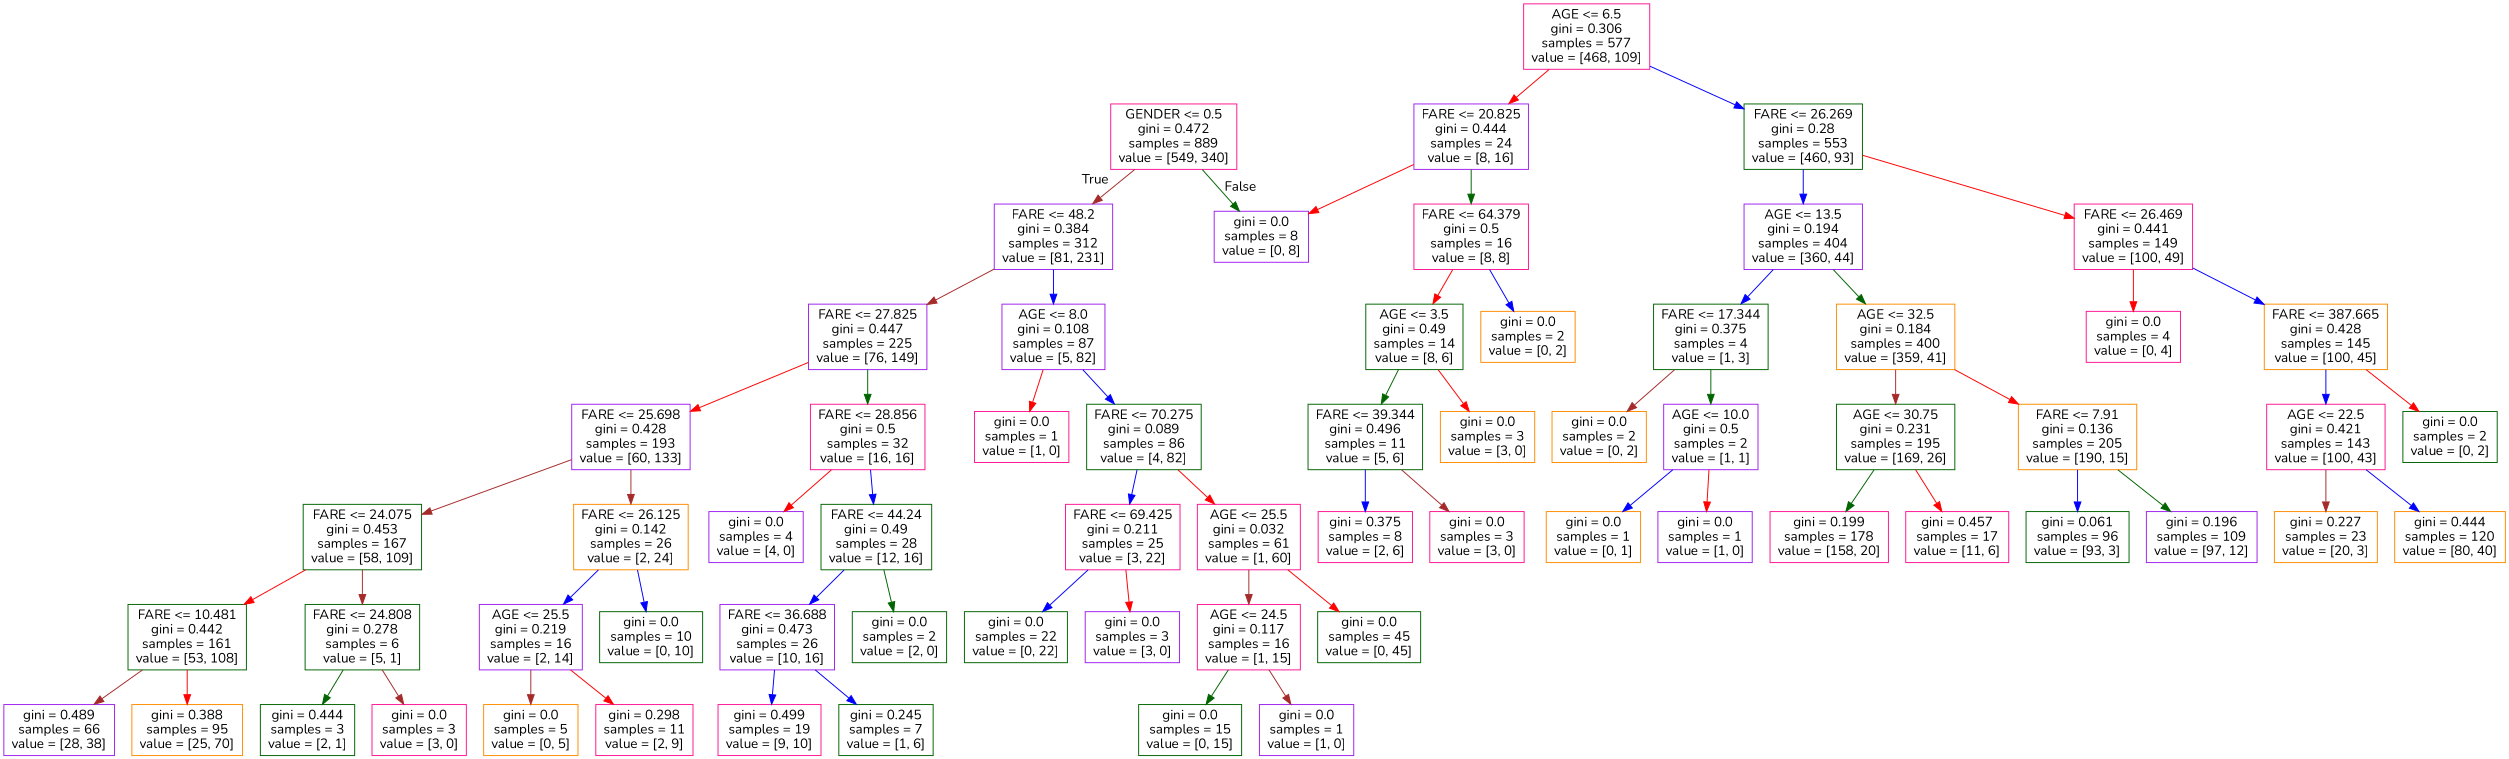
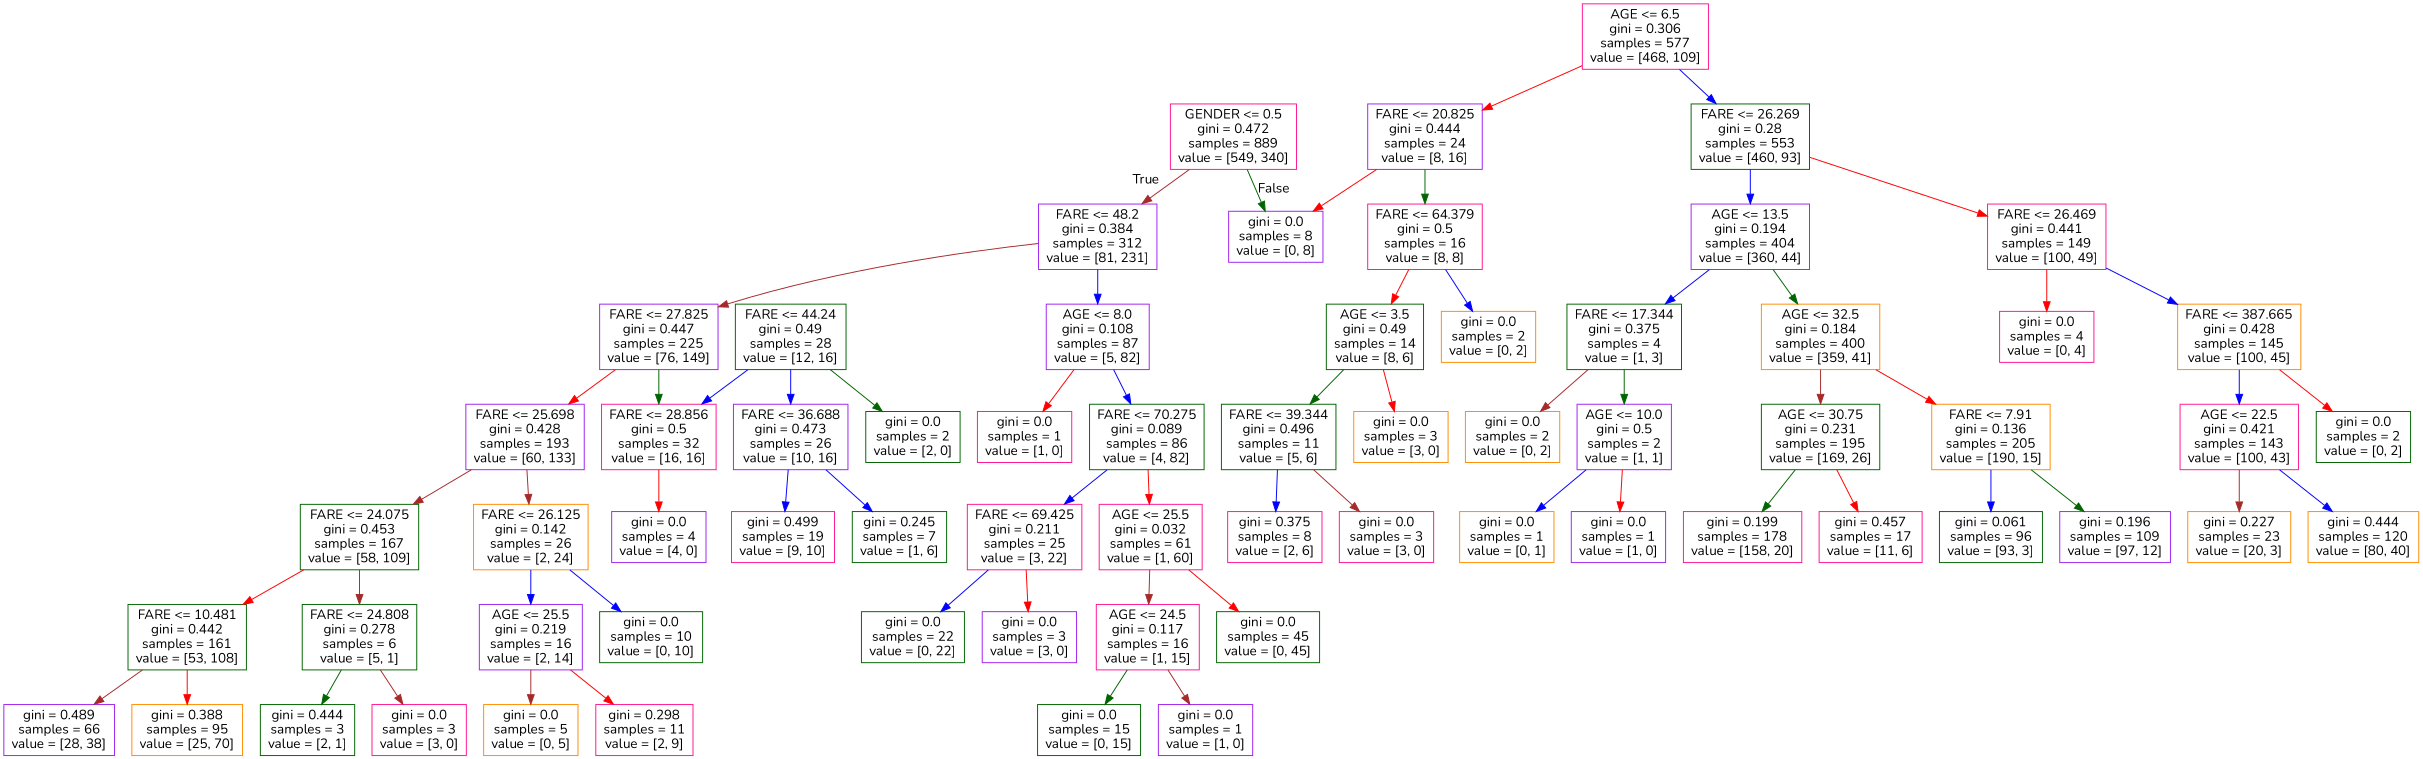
(872, 482) -> (729, 384)
